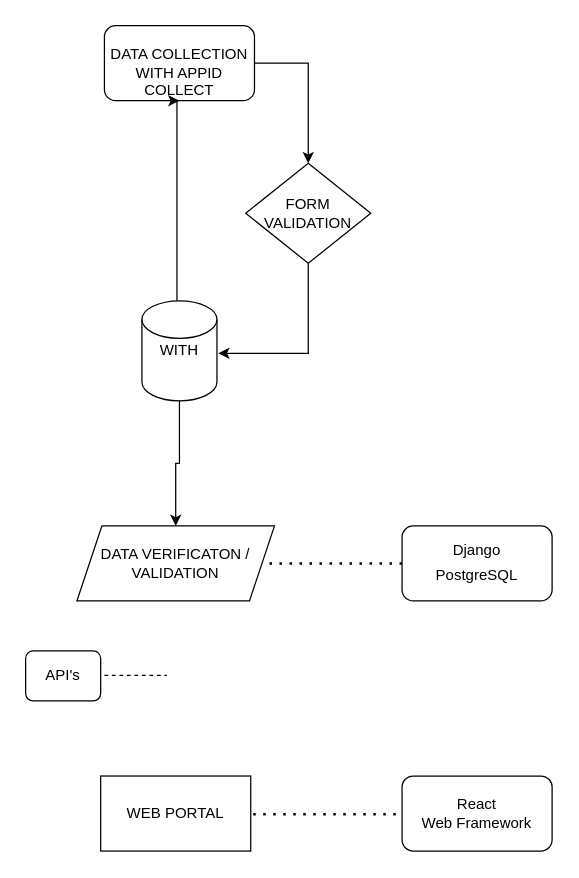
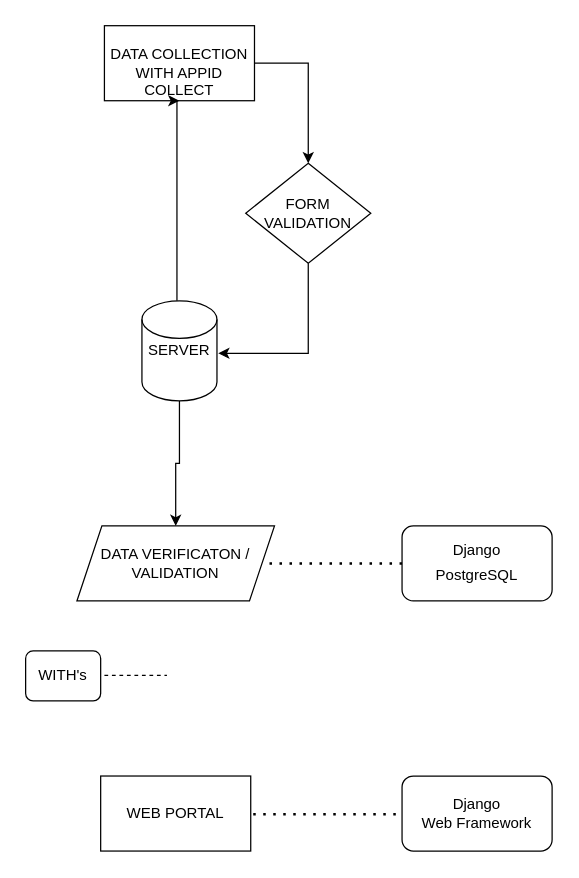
(179, 63) -> (179, 63)
(179, 351) -> (179, 351)
(63, 676) -> (63, 676)
(477, 813) -> (477, 813)
